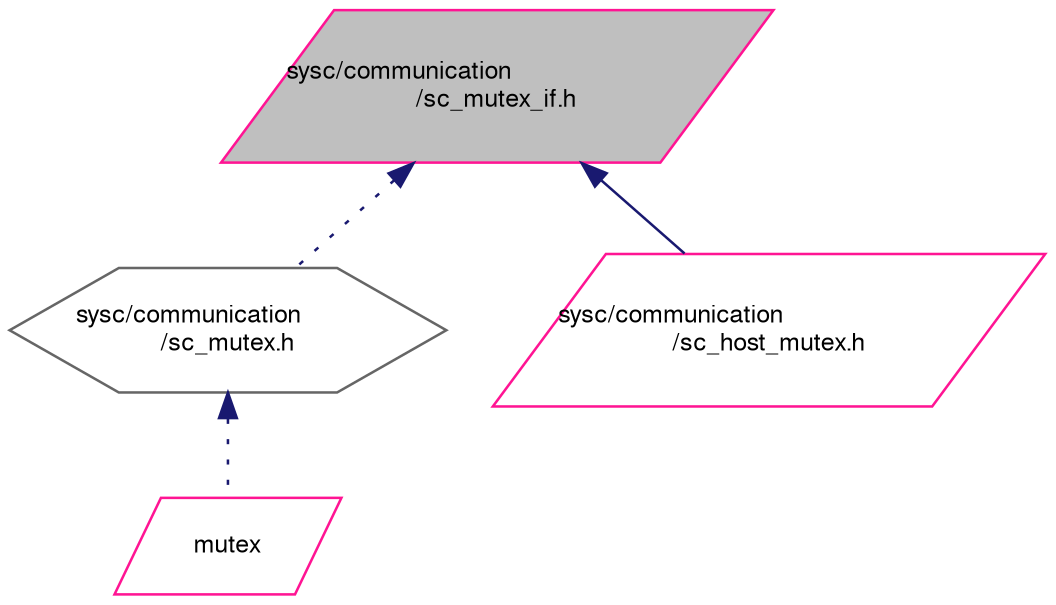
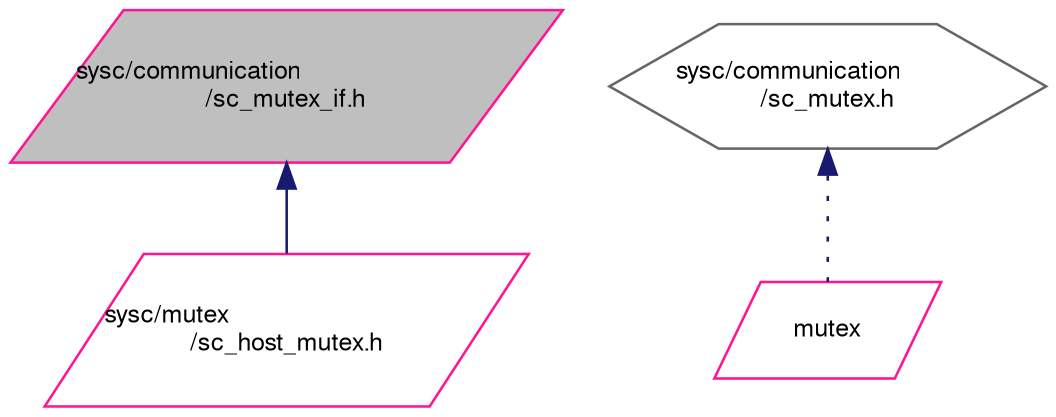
(345, 224) -> none
(769, 330) -> (287, 330)
